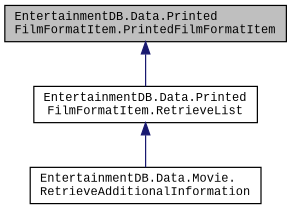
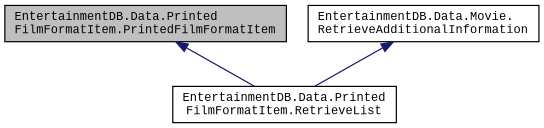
(146, 151) -> (349, 67)
